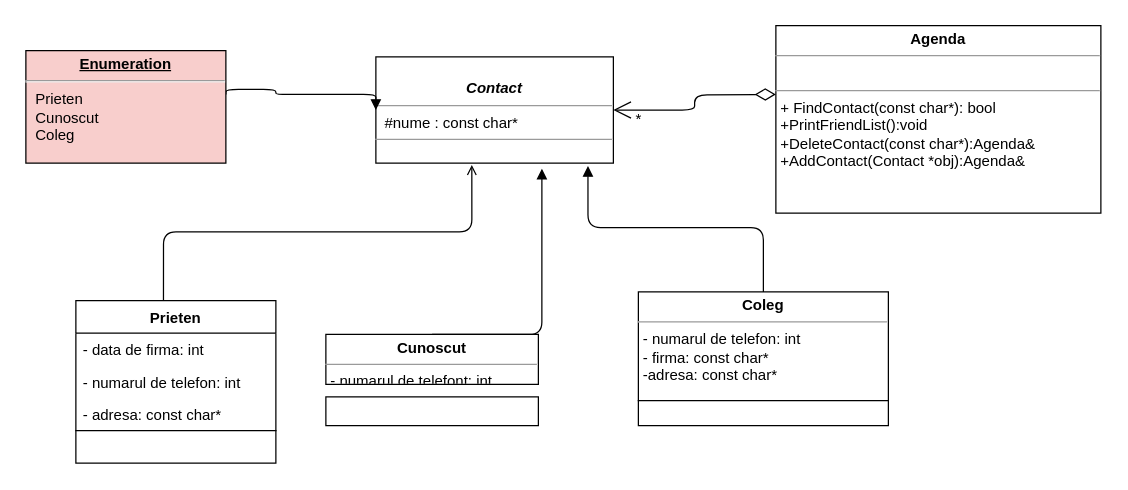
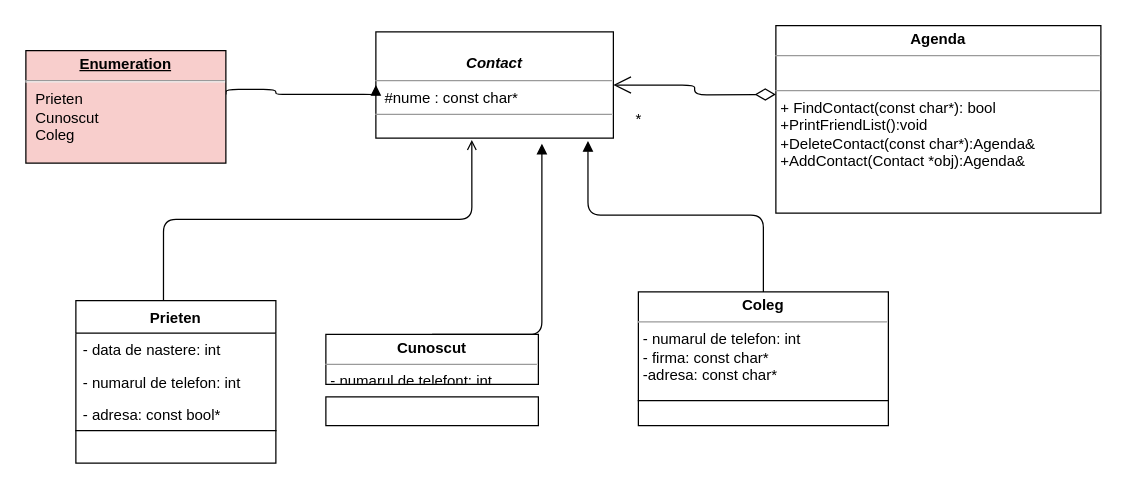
(494, 110) -> (494, 85)
(153, 350) -> (163, 350)
(163, 415) -> (161, 415)
